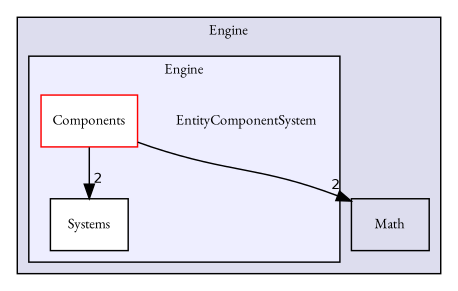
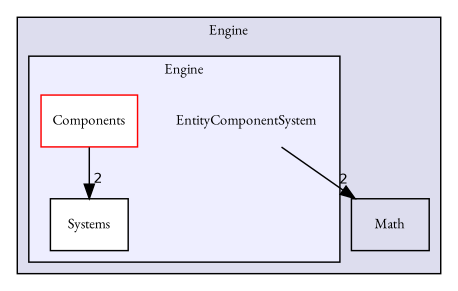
(238, 169) -> (312, 169)
